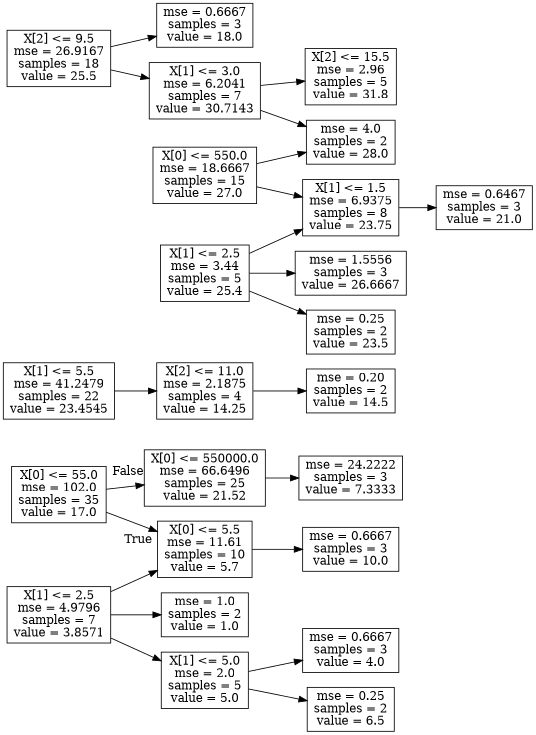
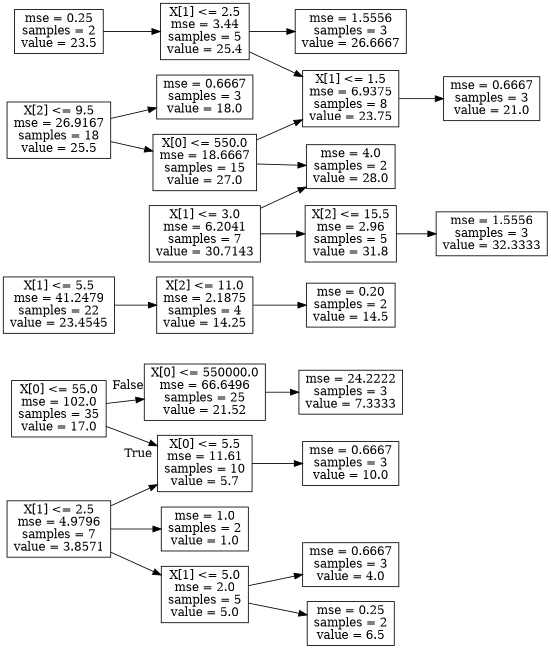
(126, 73) -> (128, 145)
(484, 208) -> (492, 99)
none -> (492, 234)
(274, 301) -> (128, 32)
